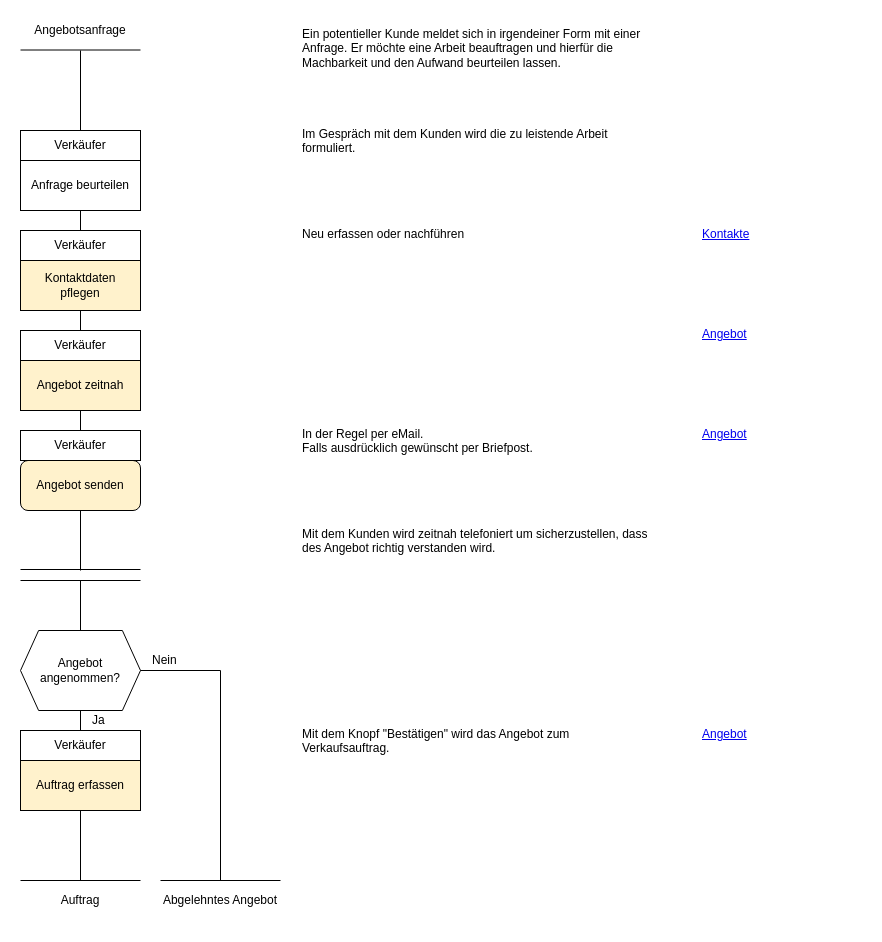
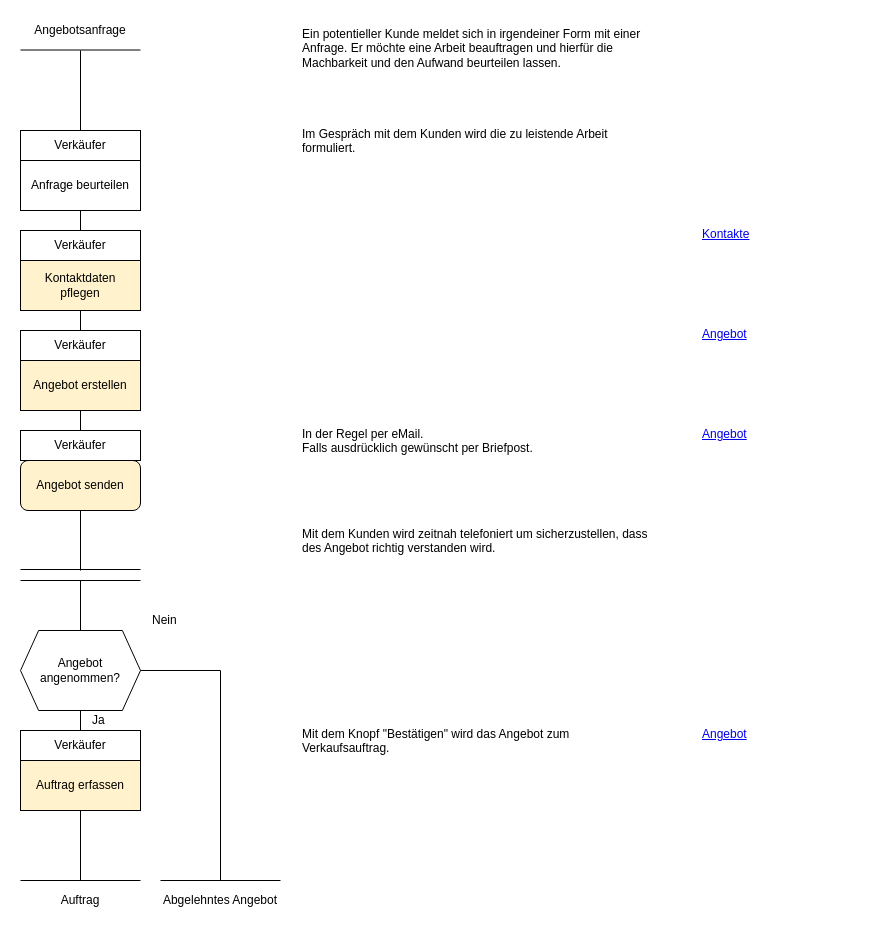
(481, 271) -> none
(81, 386) -> (81, 386)
(186, 661) -> (186, 621)
